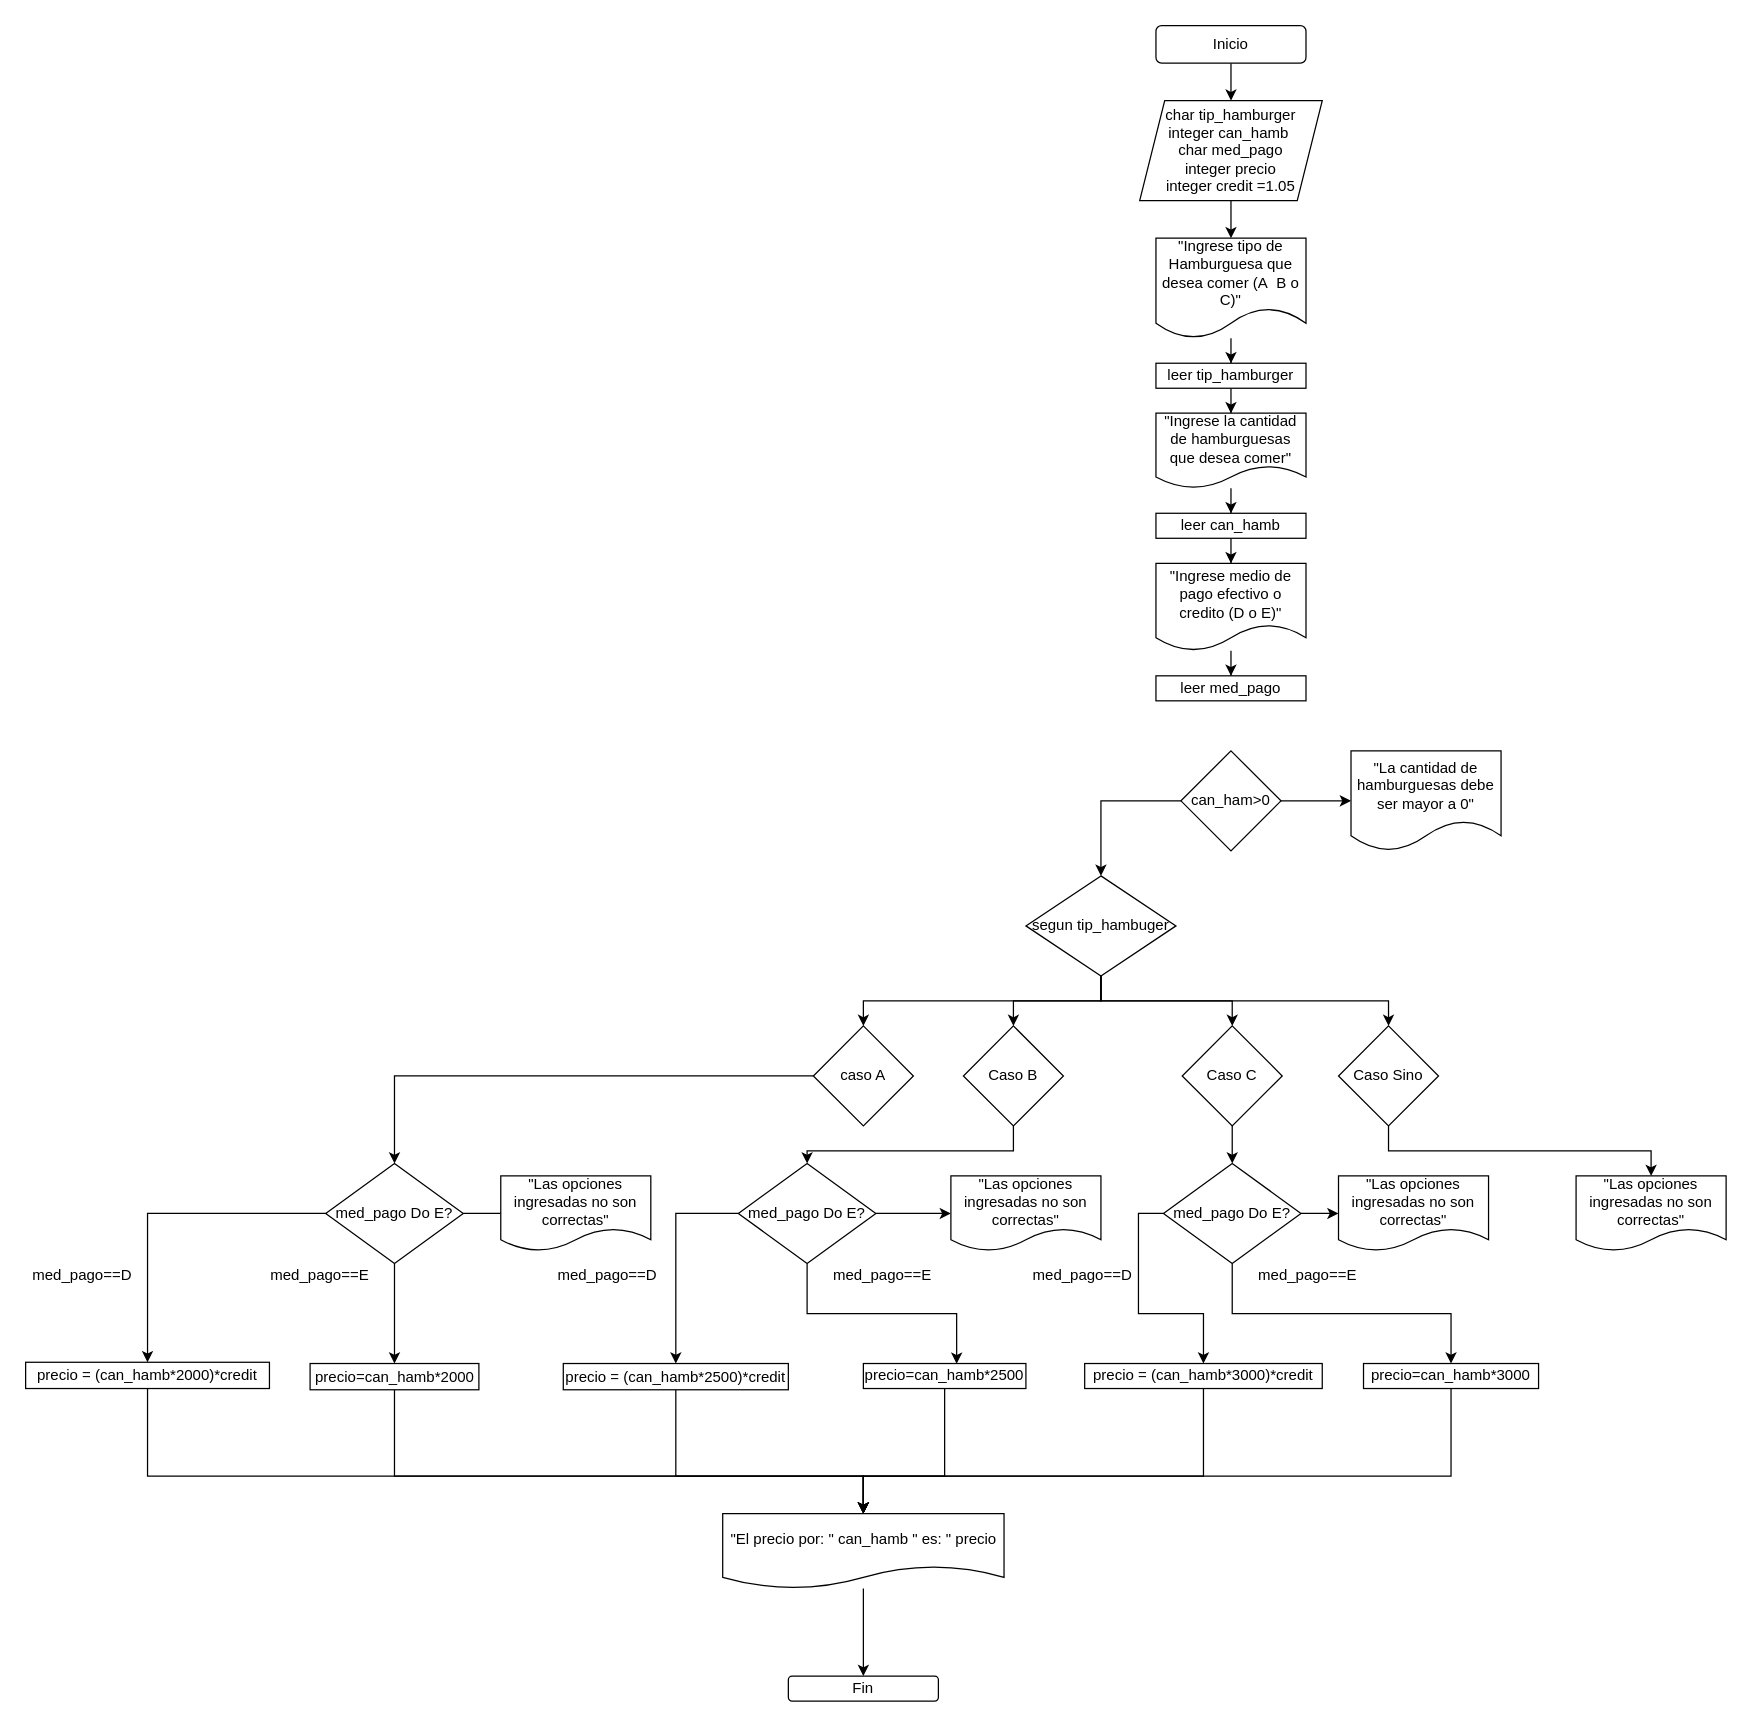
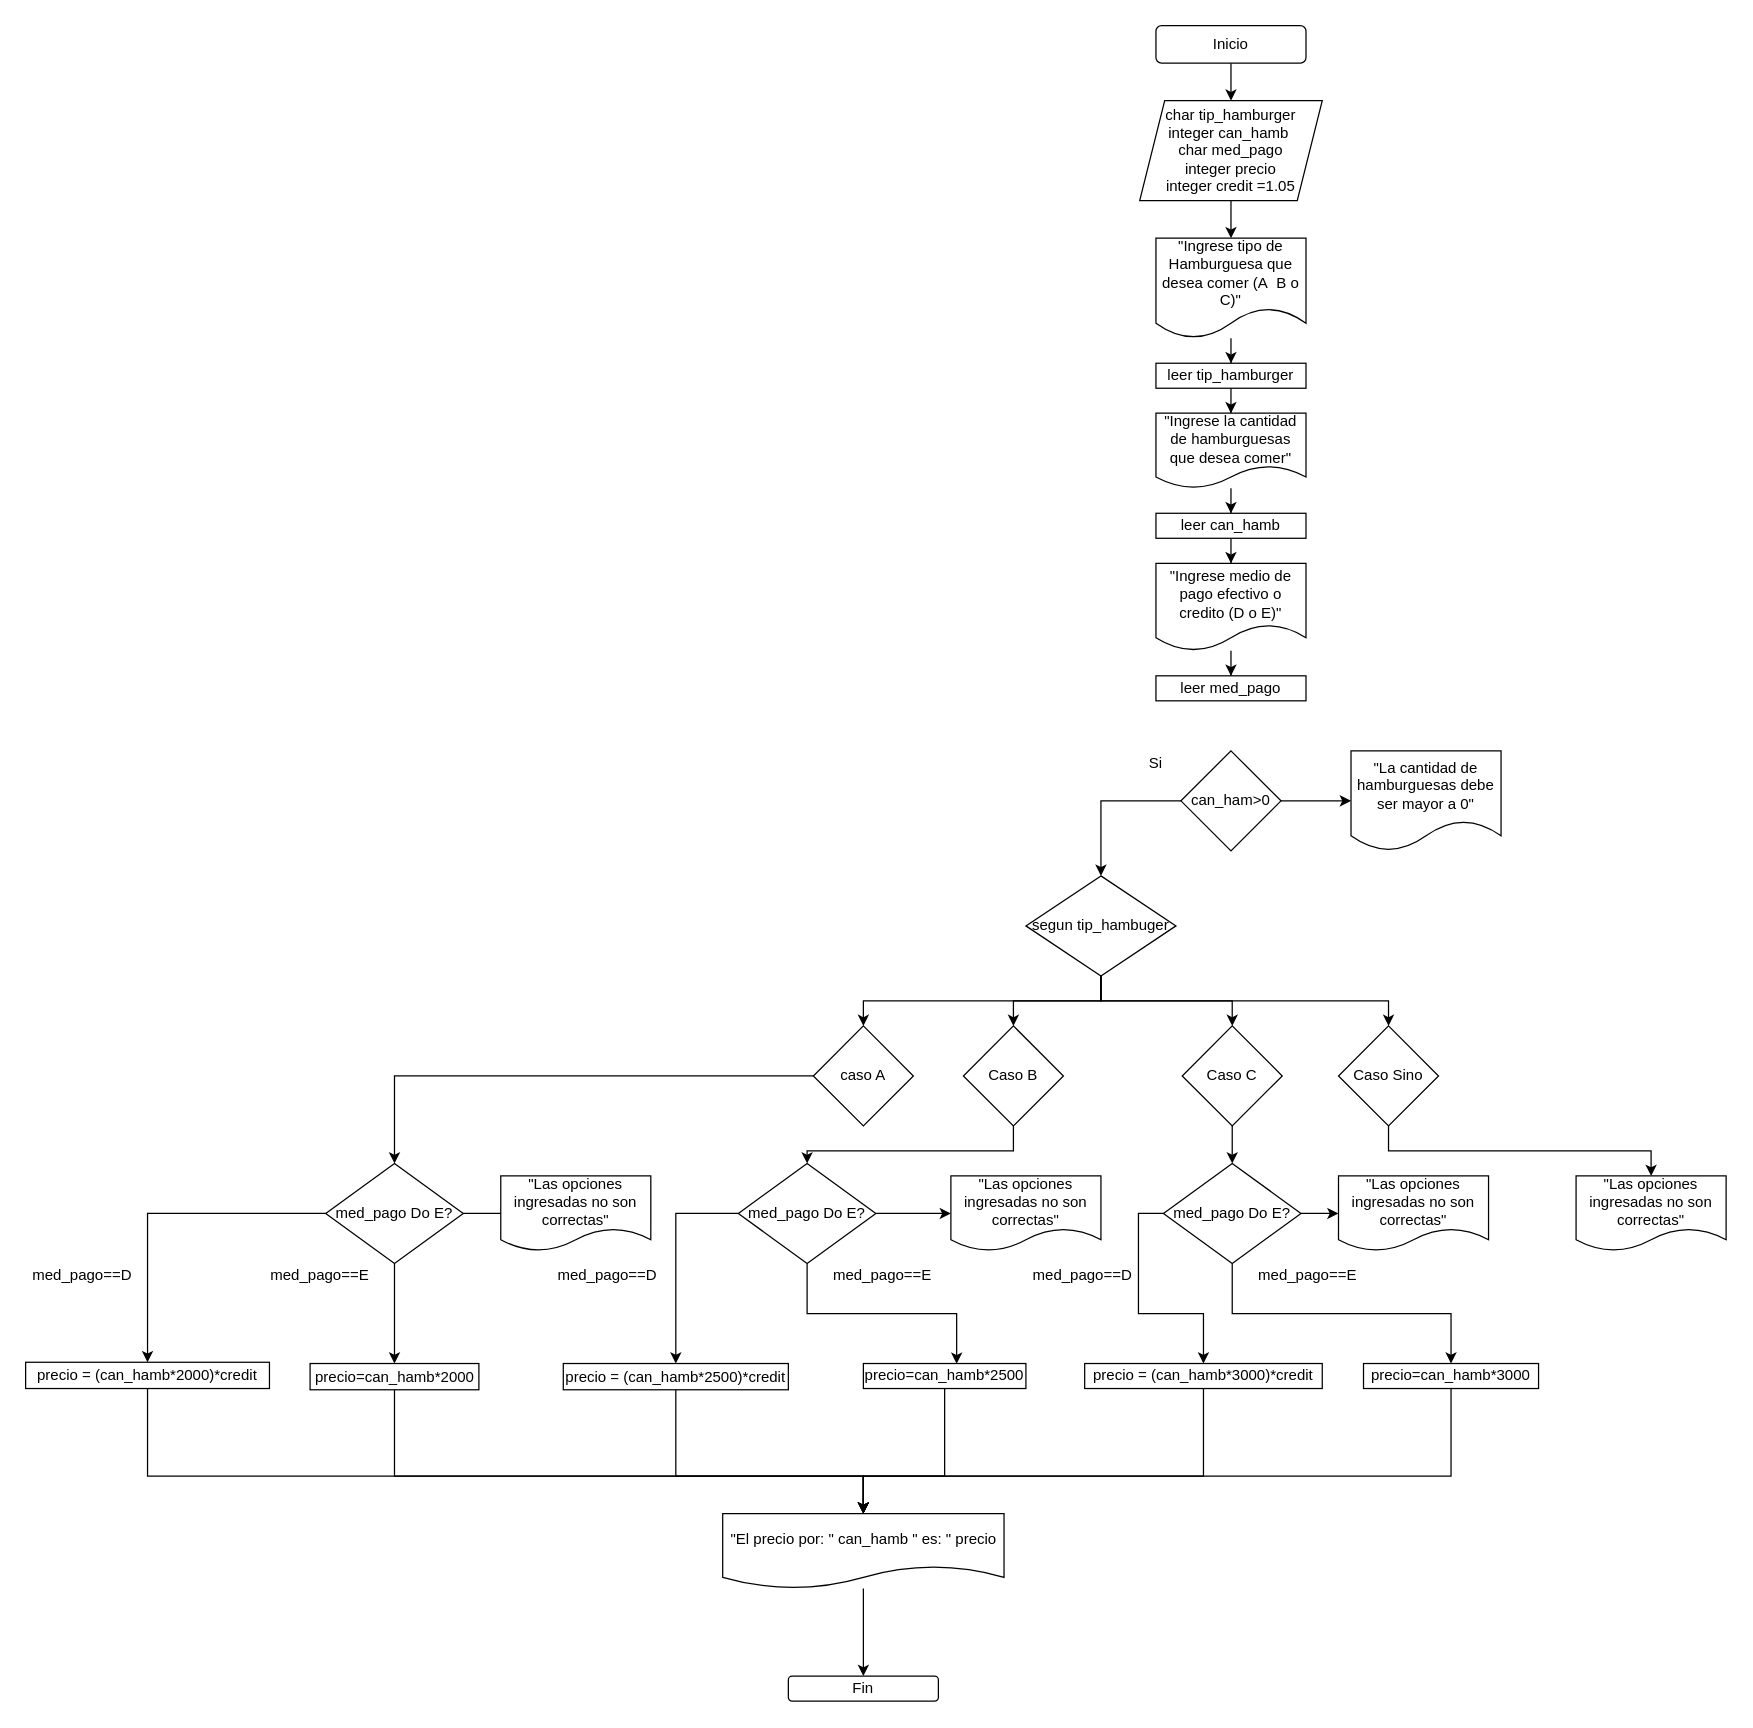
none -> (1156, 763)
